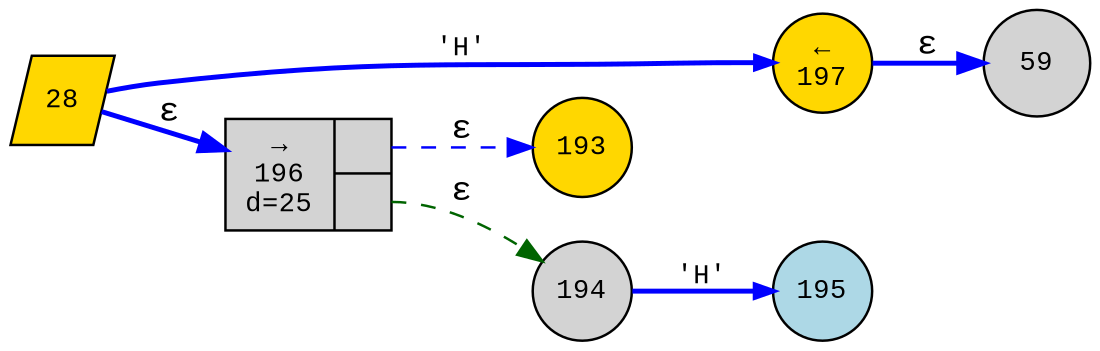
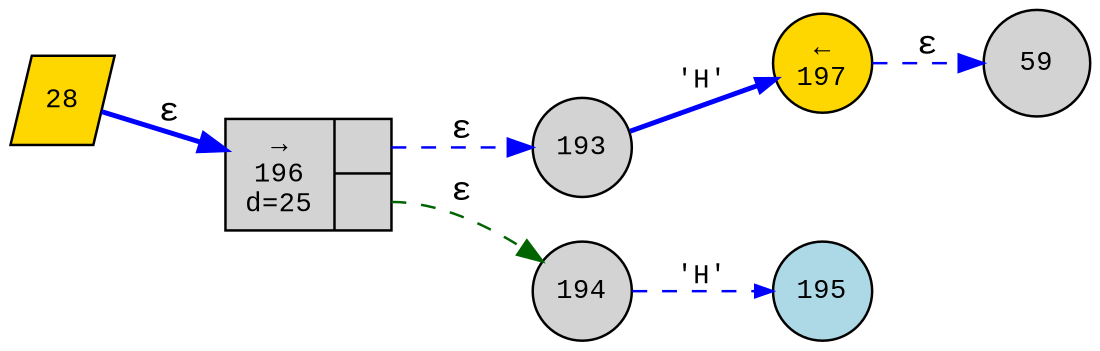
(915, 63) -> (915, 63)
(430, 65) -> (694, 108)
(582, 147) -> (582, 147)
(693, 291) -> (693, 291)
